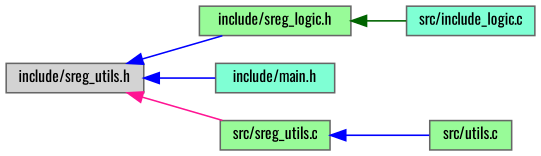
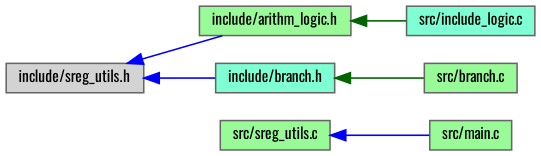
(275, 21) -> (275, 21)
(275, 78) -> (275, 78)
none -> (471, 78)
(182, 109) -> none
(471, 135) -> (471, 135)
